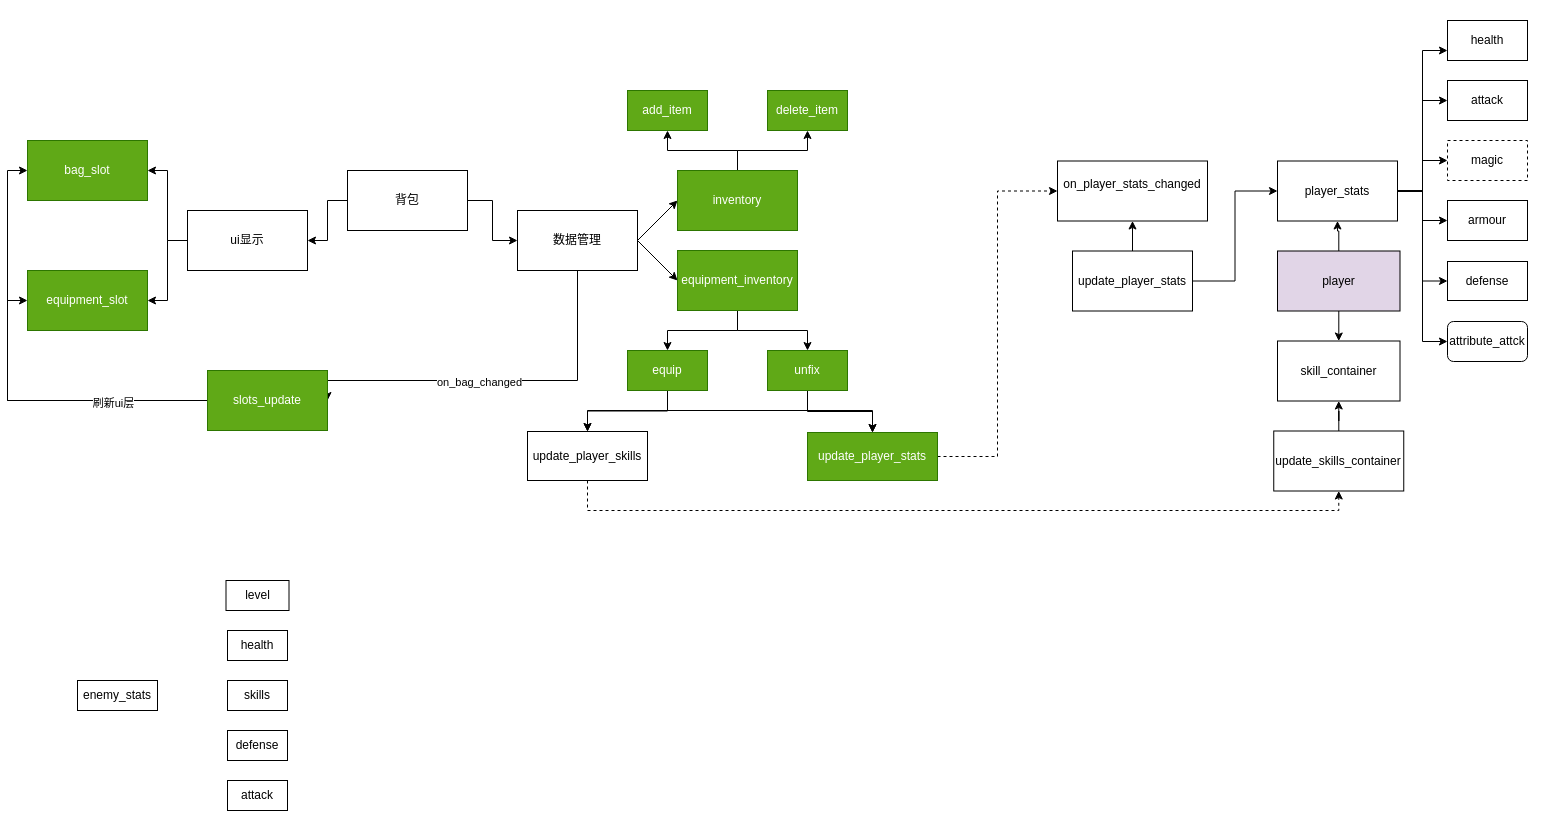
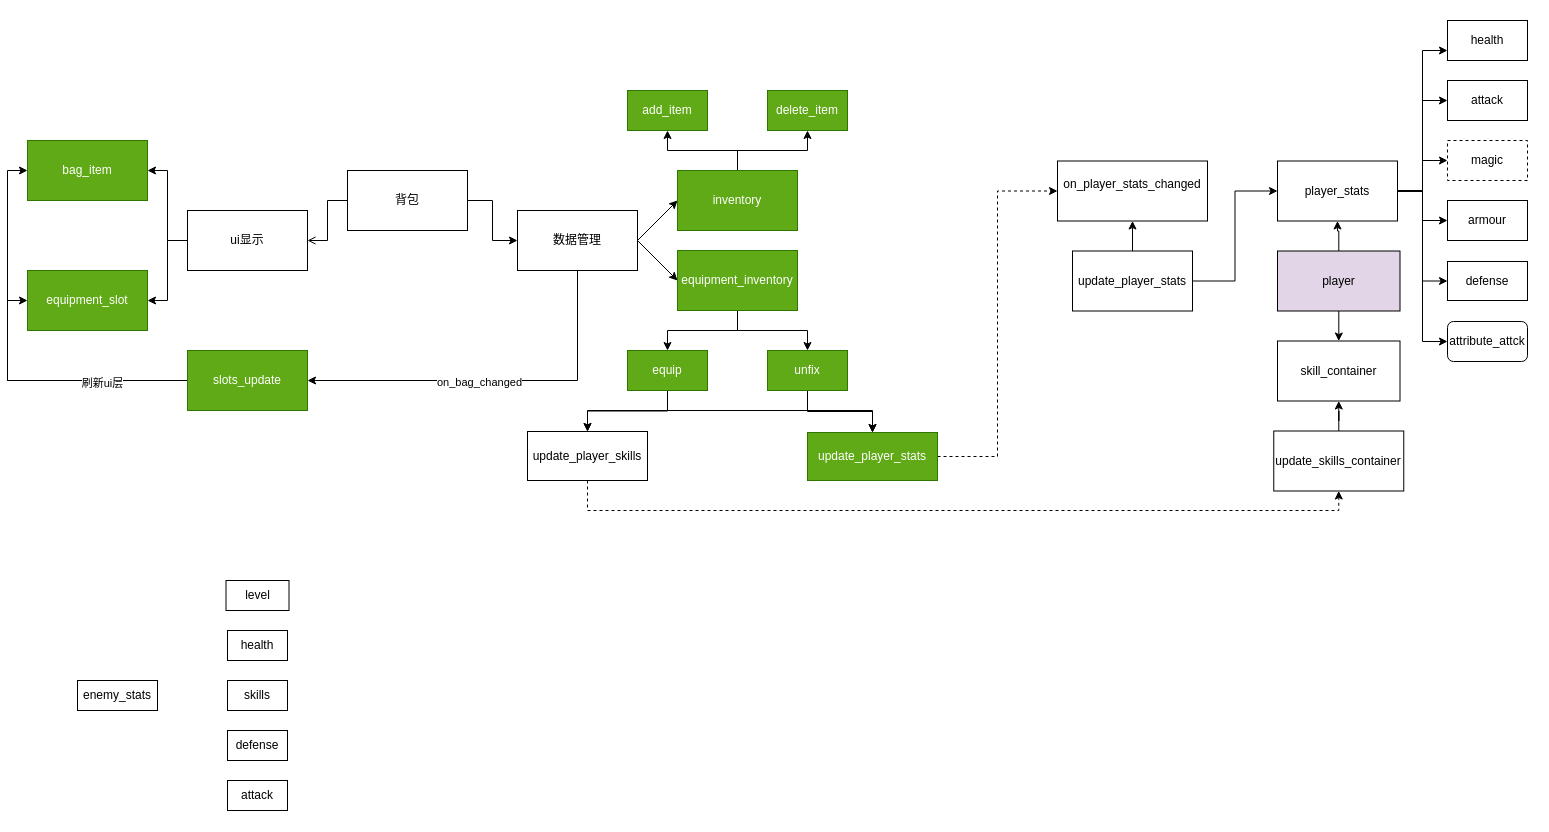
(88, 171) -> (88, 171)
(315, 241) -> (313, 241)
(268, 401) -> (248, 381)
